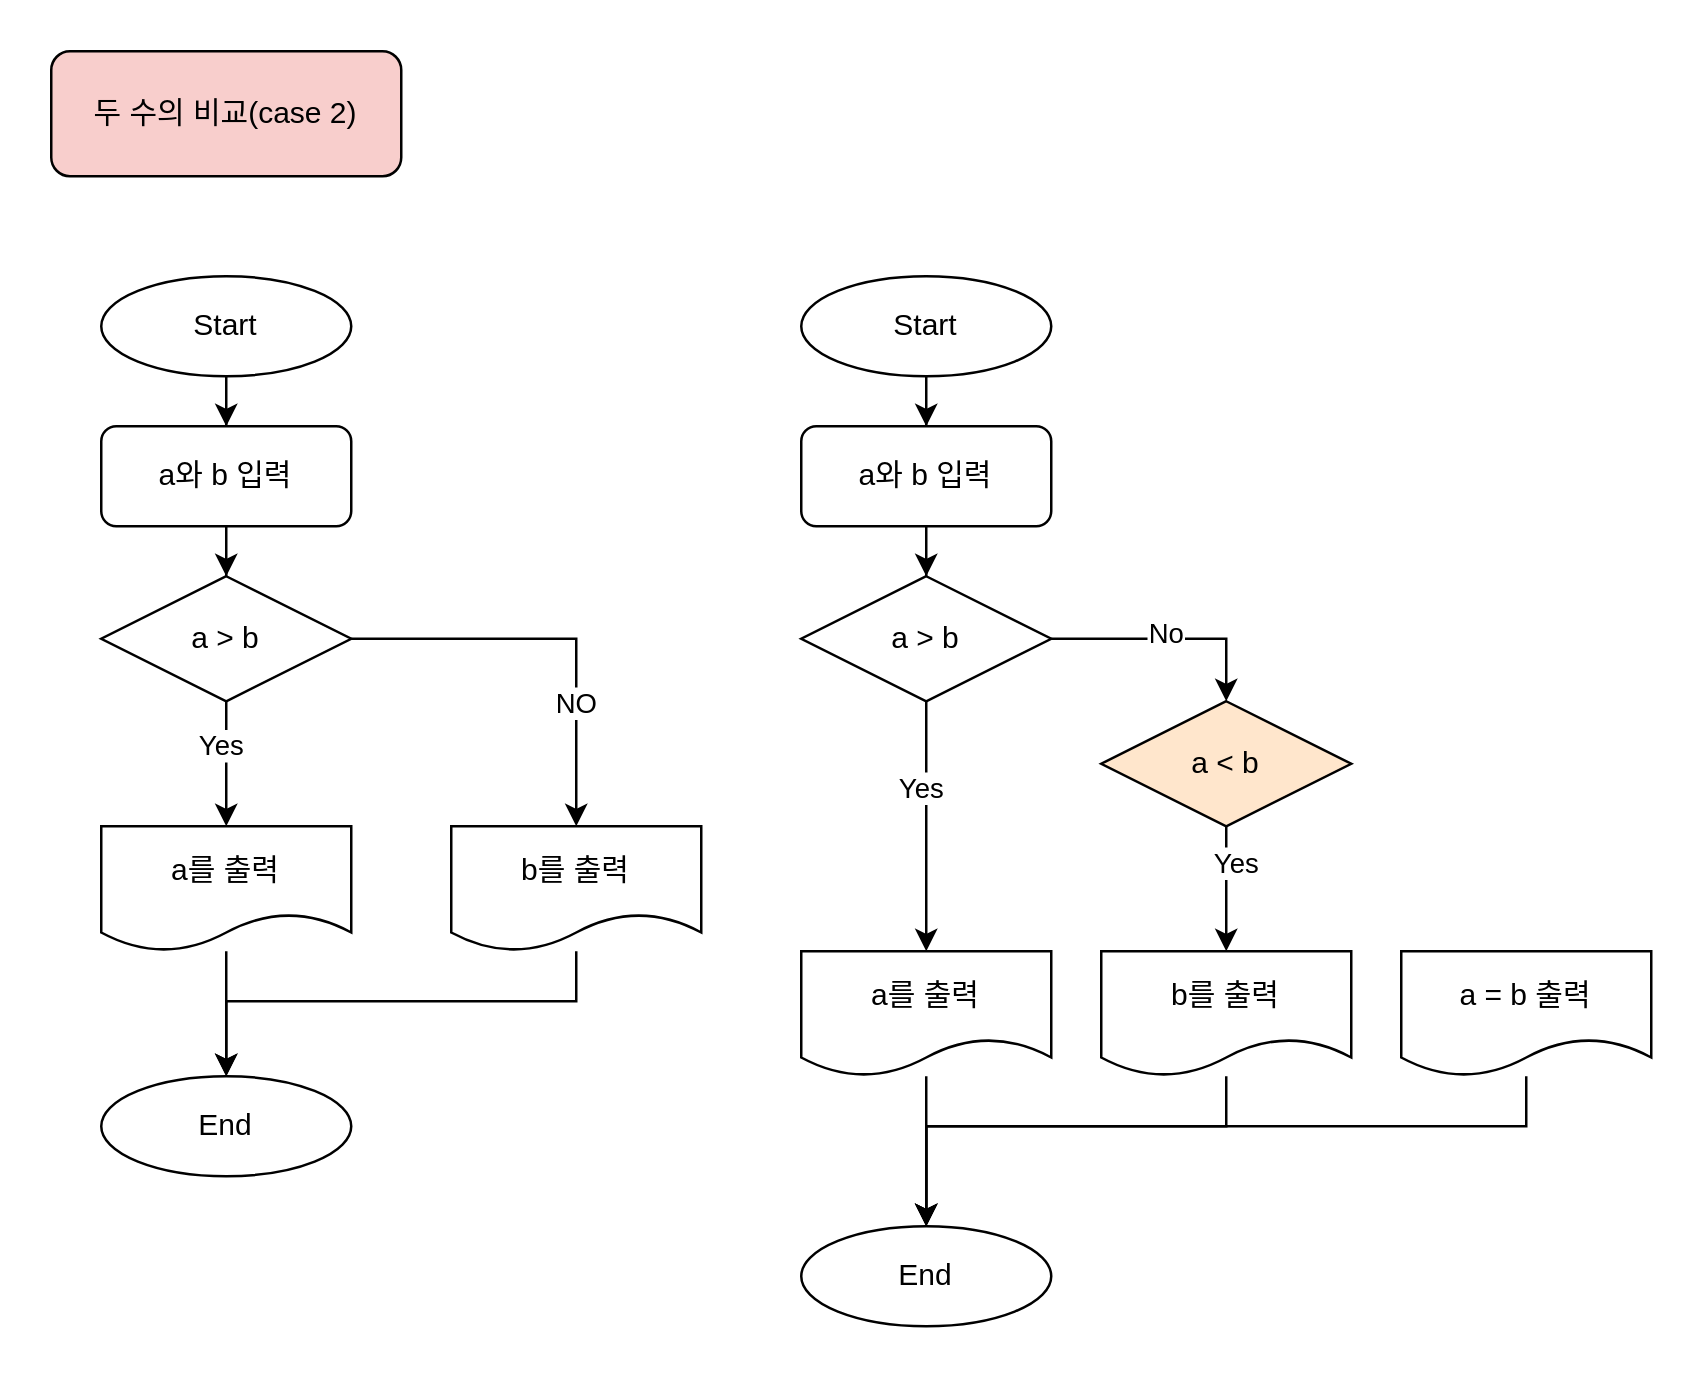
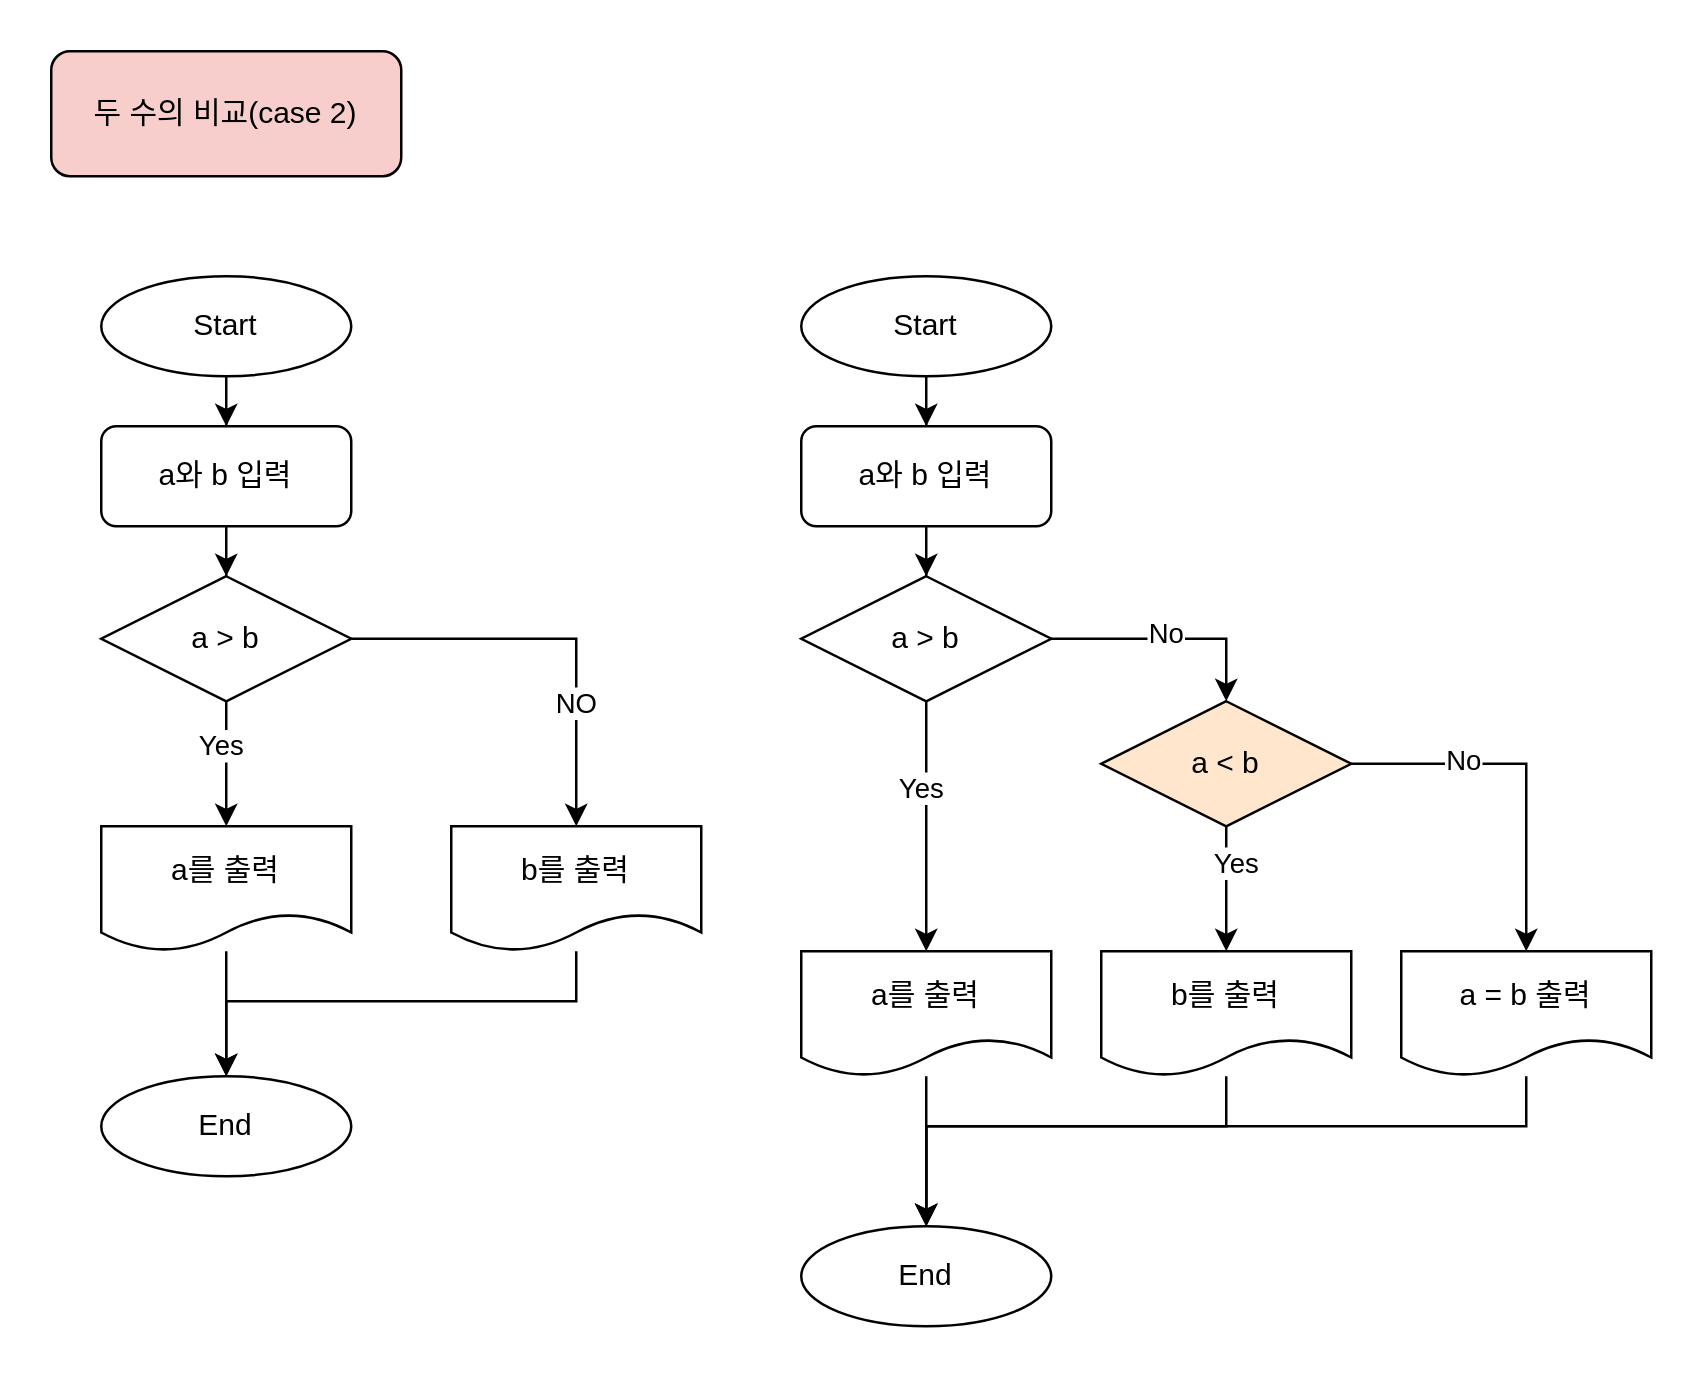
none -> (1524, 764)
